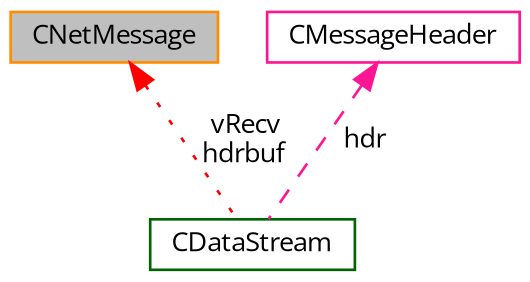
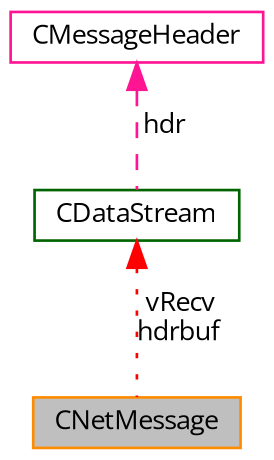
(191, 152) -> (137, 333)
